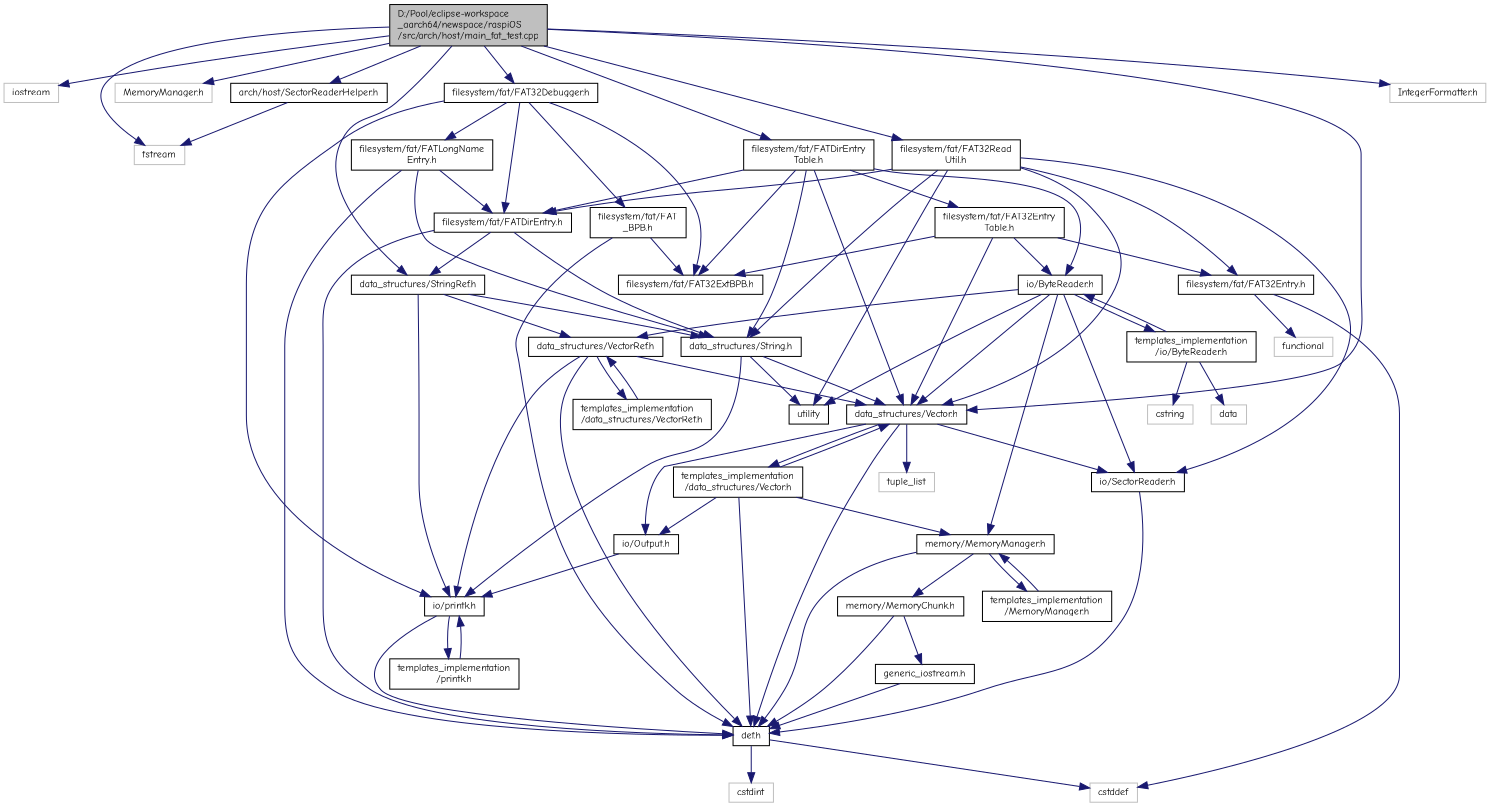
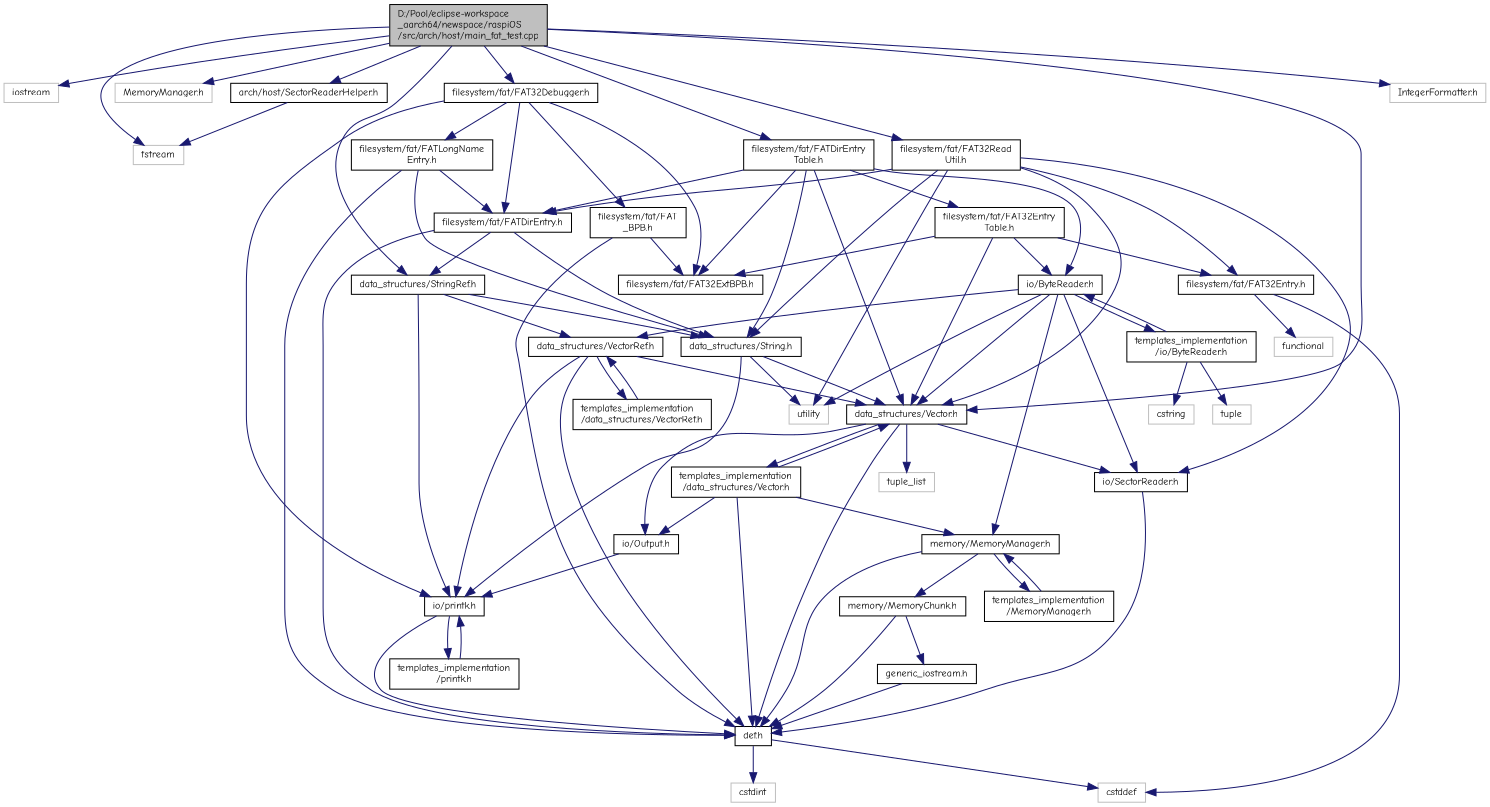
(809, 414) -> (809, 414)
(1229, 414) -> (1232, 414)
